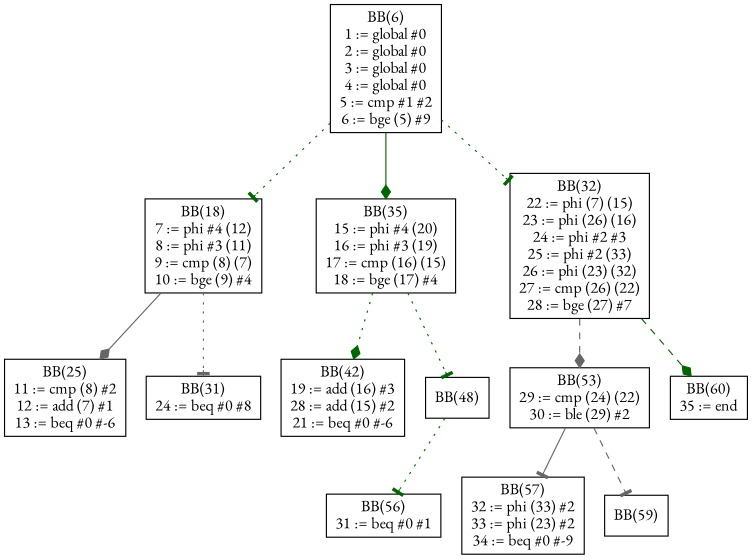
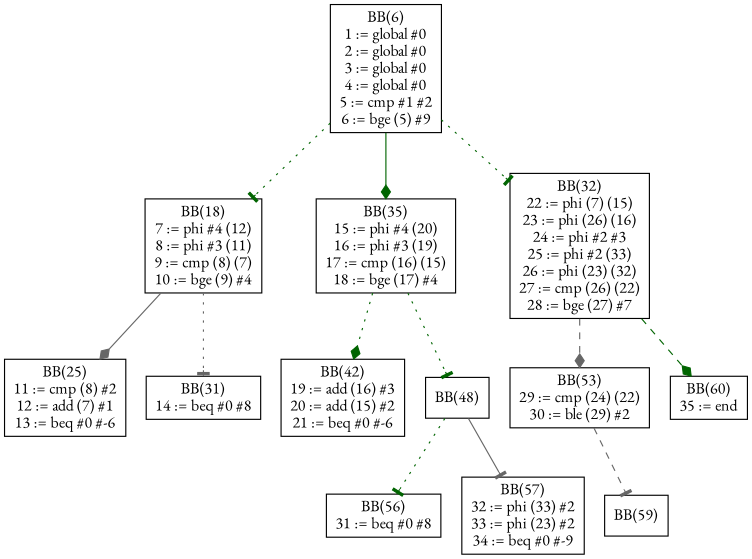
(203, 398) -> (203, 398)
(343, 398) -> (343, 398)
(555, 450) -> (484, 445)
(384, 516) -> (384, 516)
